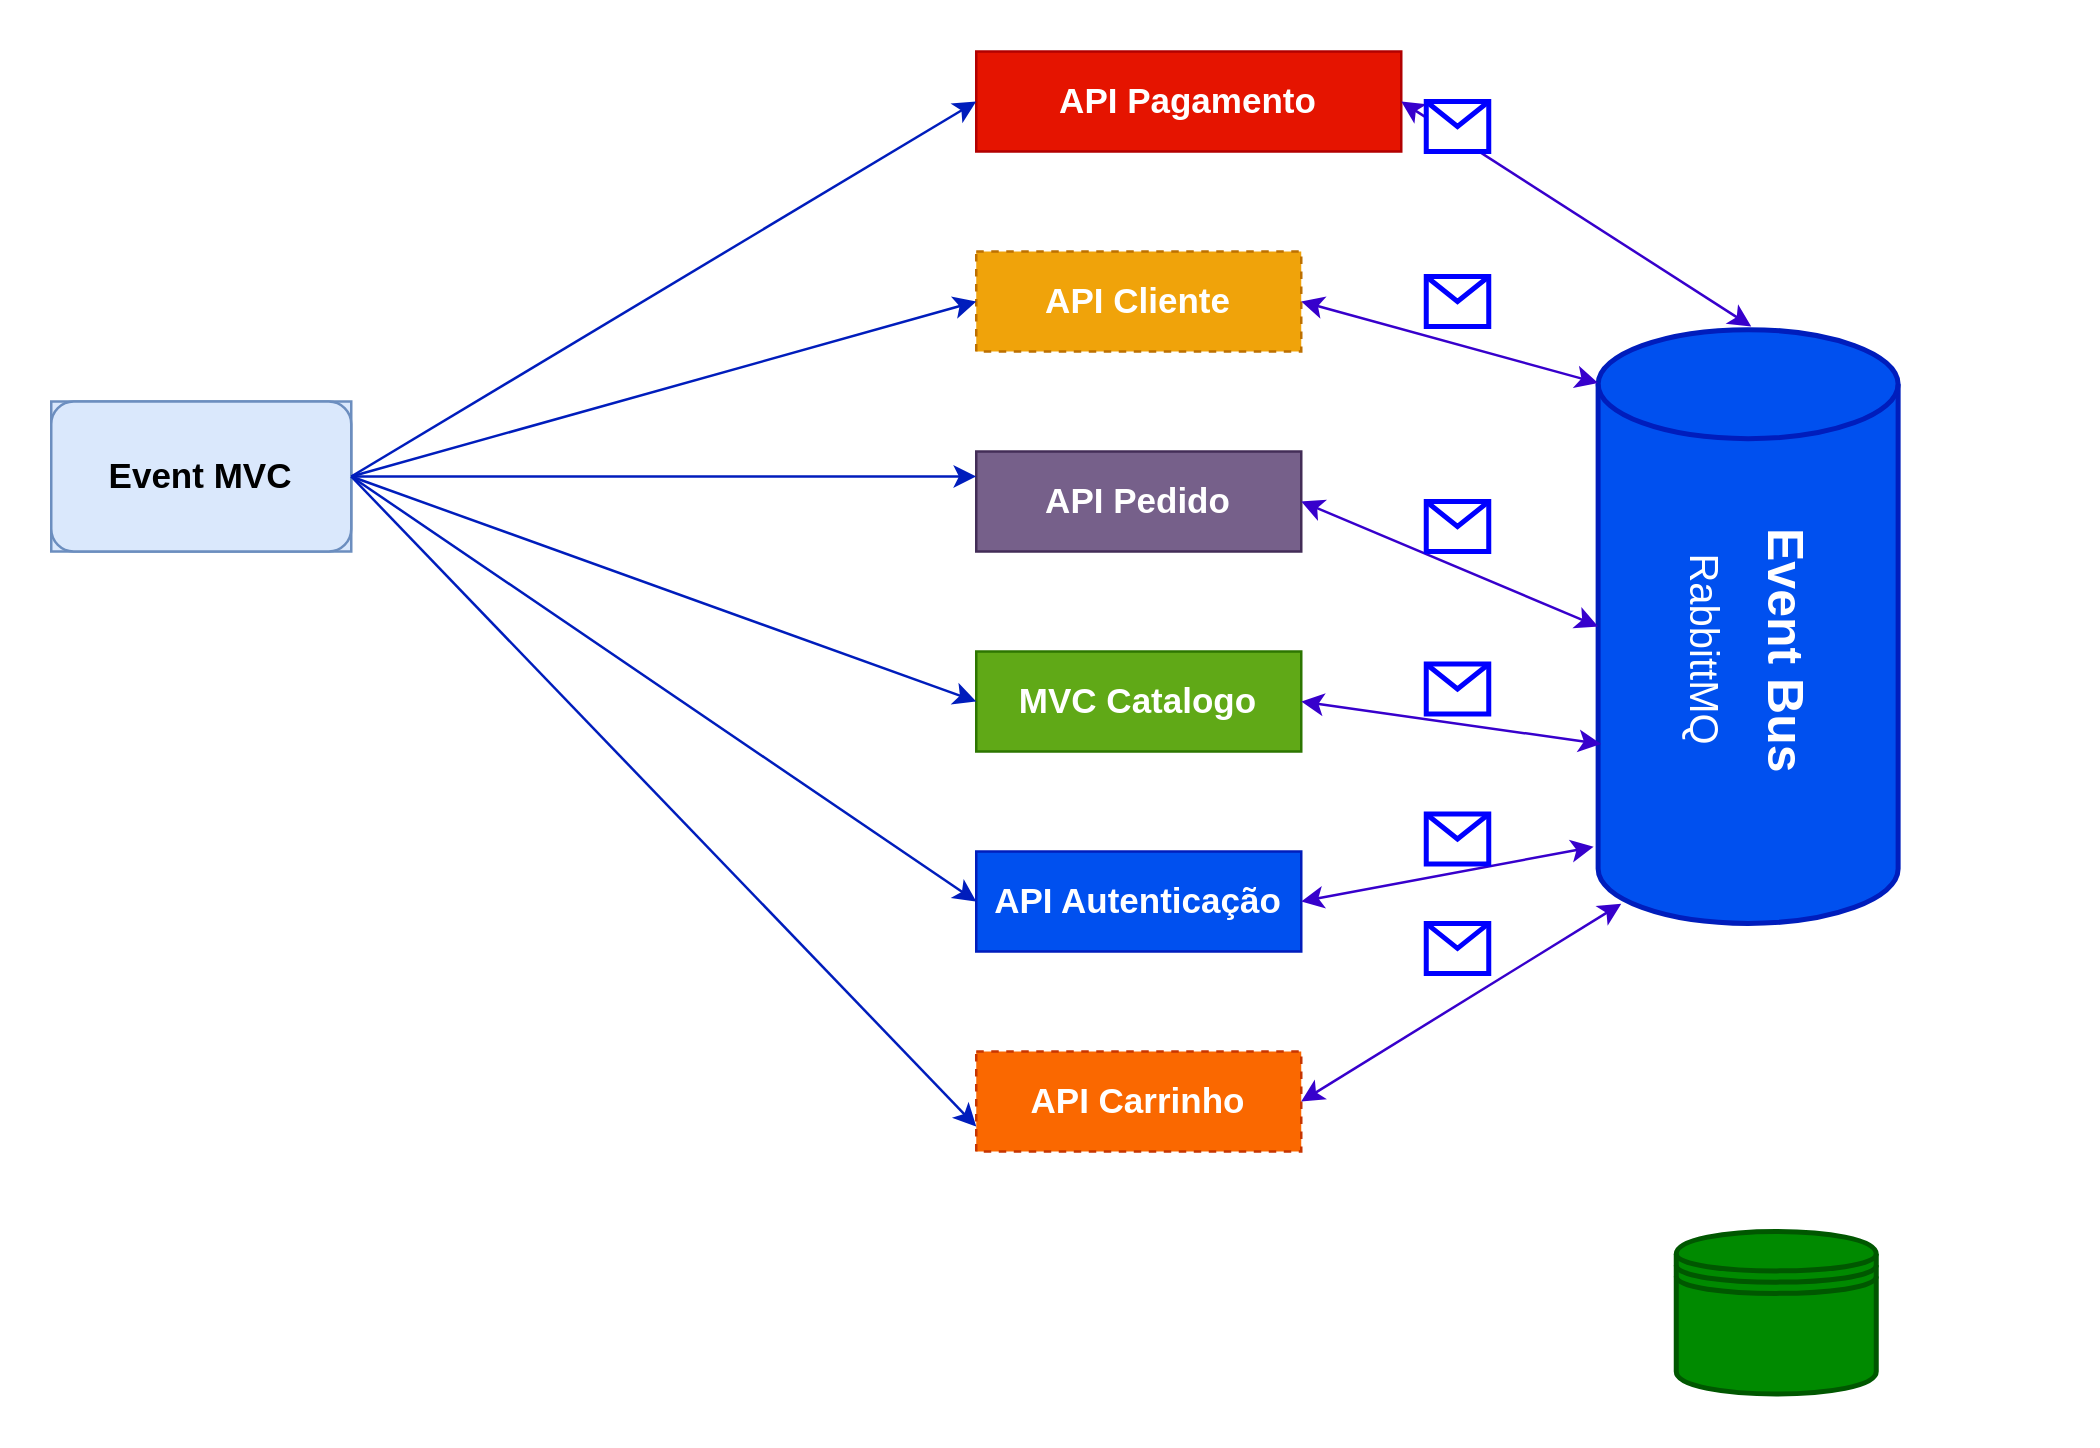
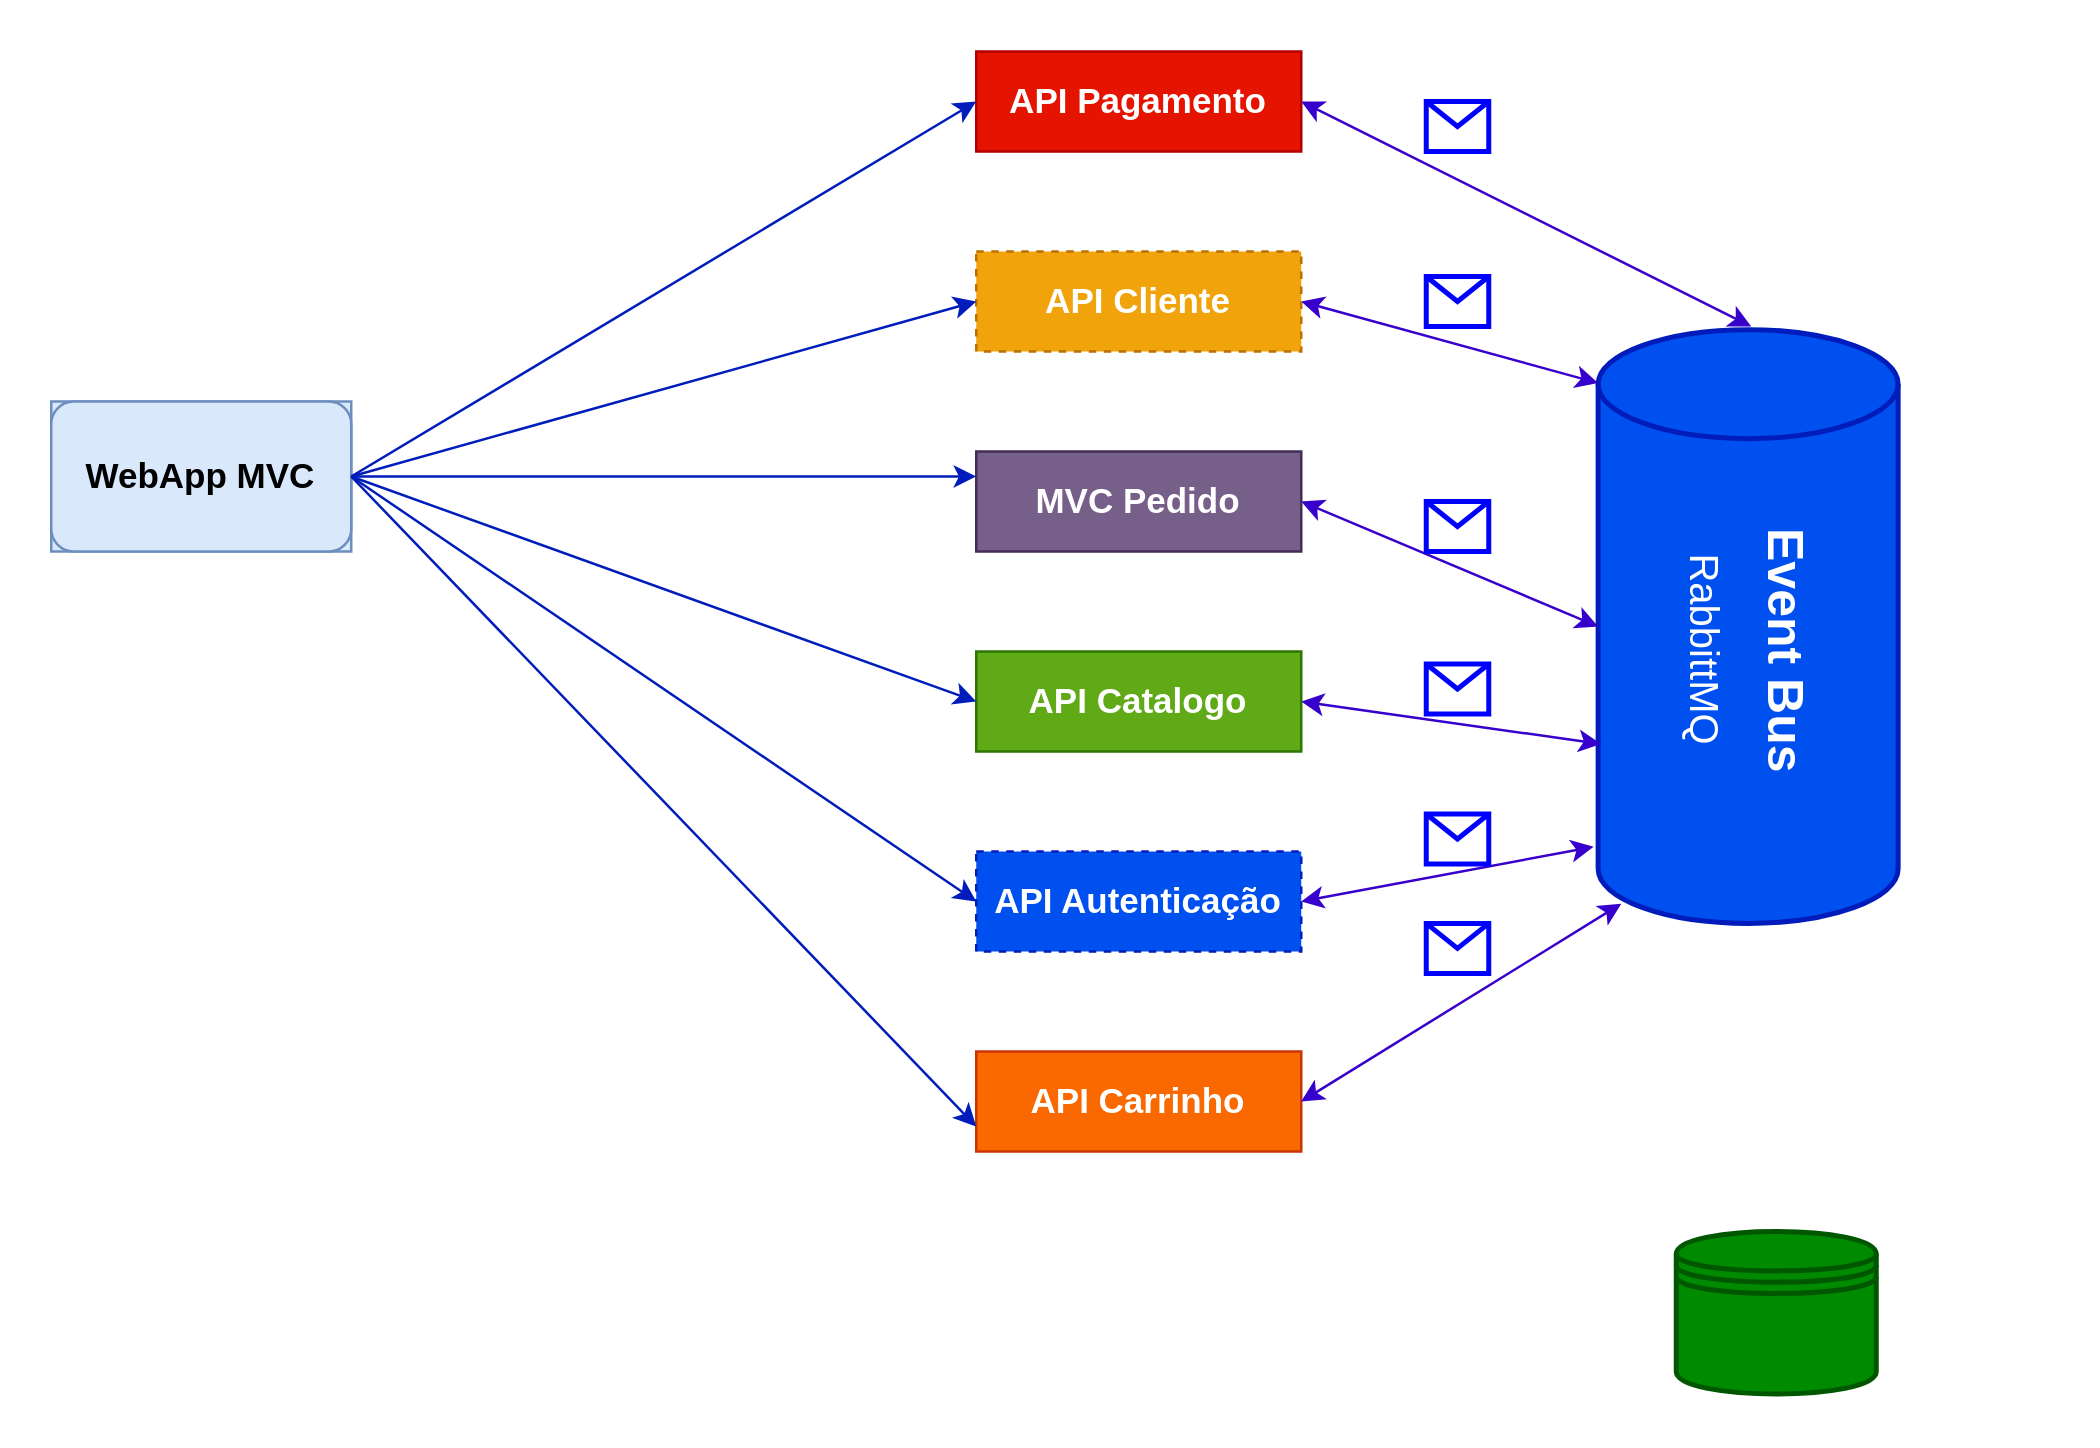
(1189, 101) -> (1139, 101)
(201, 476) -> (201, 476)
(1139, 501) -> (1139, 501)
(1139, 701) -> (1139, 701)
(1139, 901) -> (1139, 901)
(1139, 1101) -> (1139, 1101)
